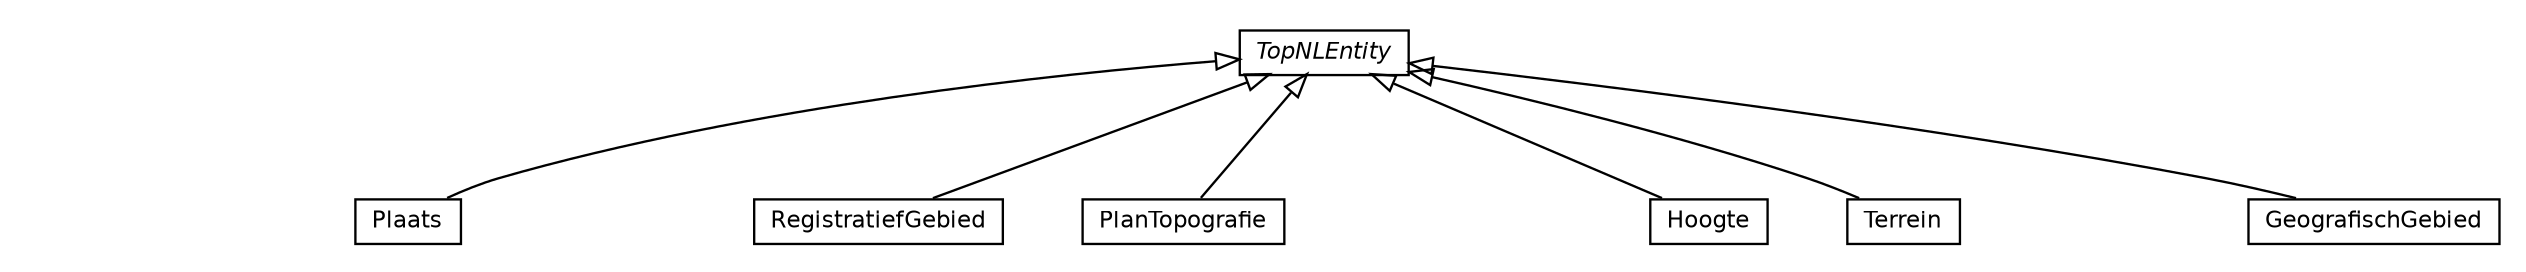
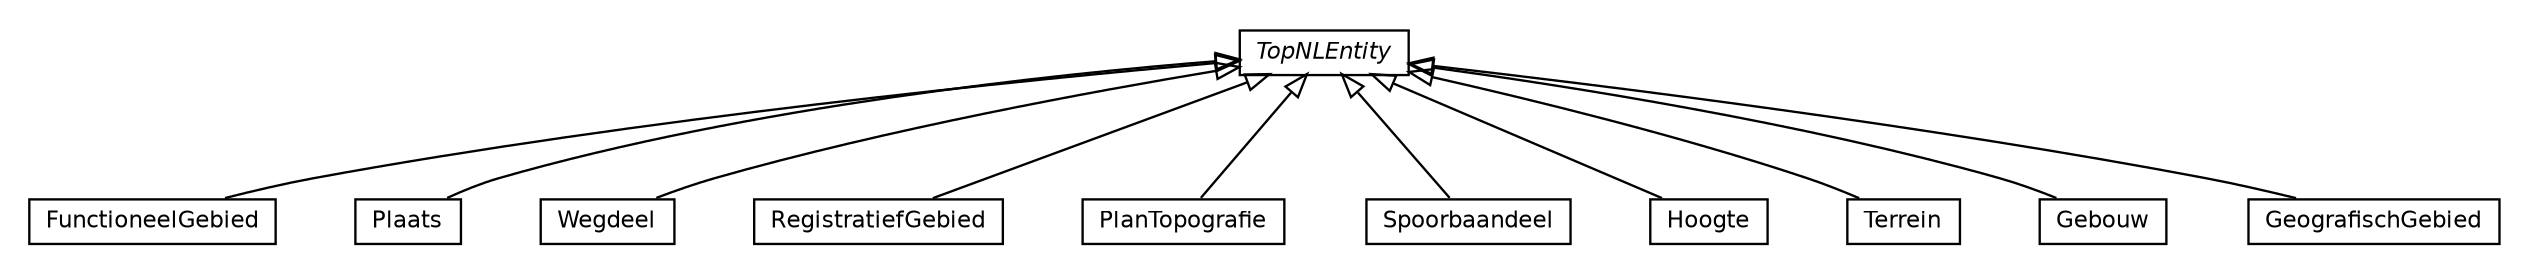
none -> (151, 221)
none -> (606, 221)
none -> (1467, 221)
none -> (2103, 221)
